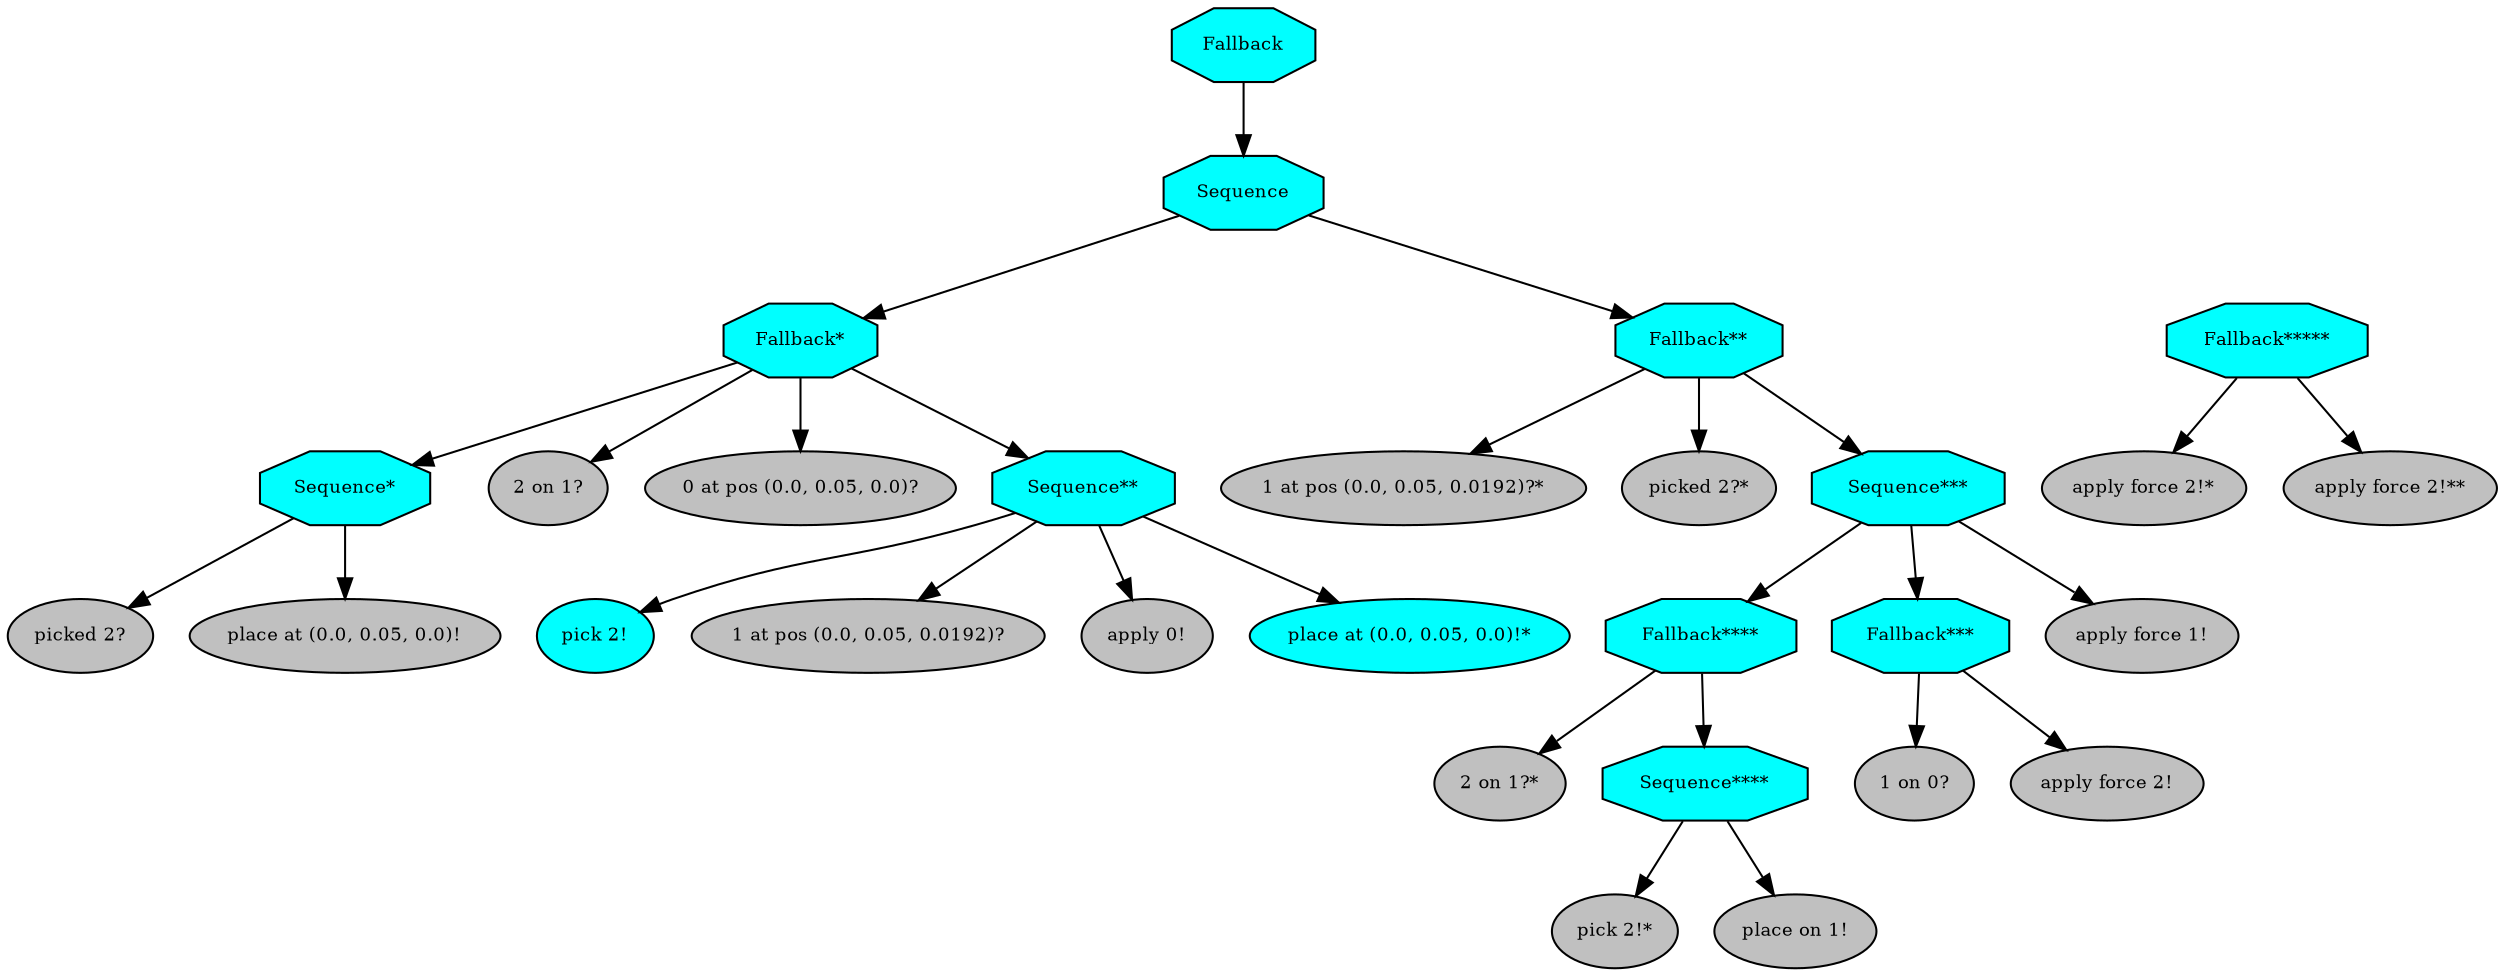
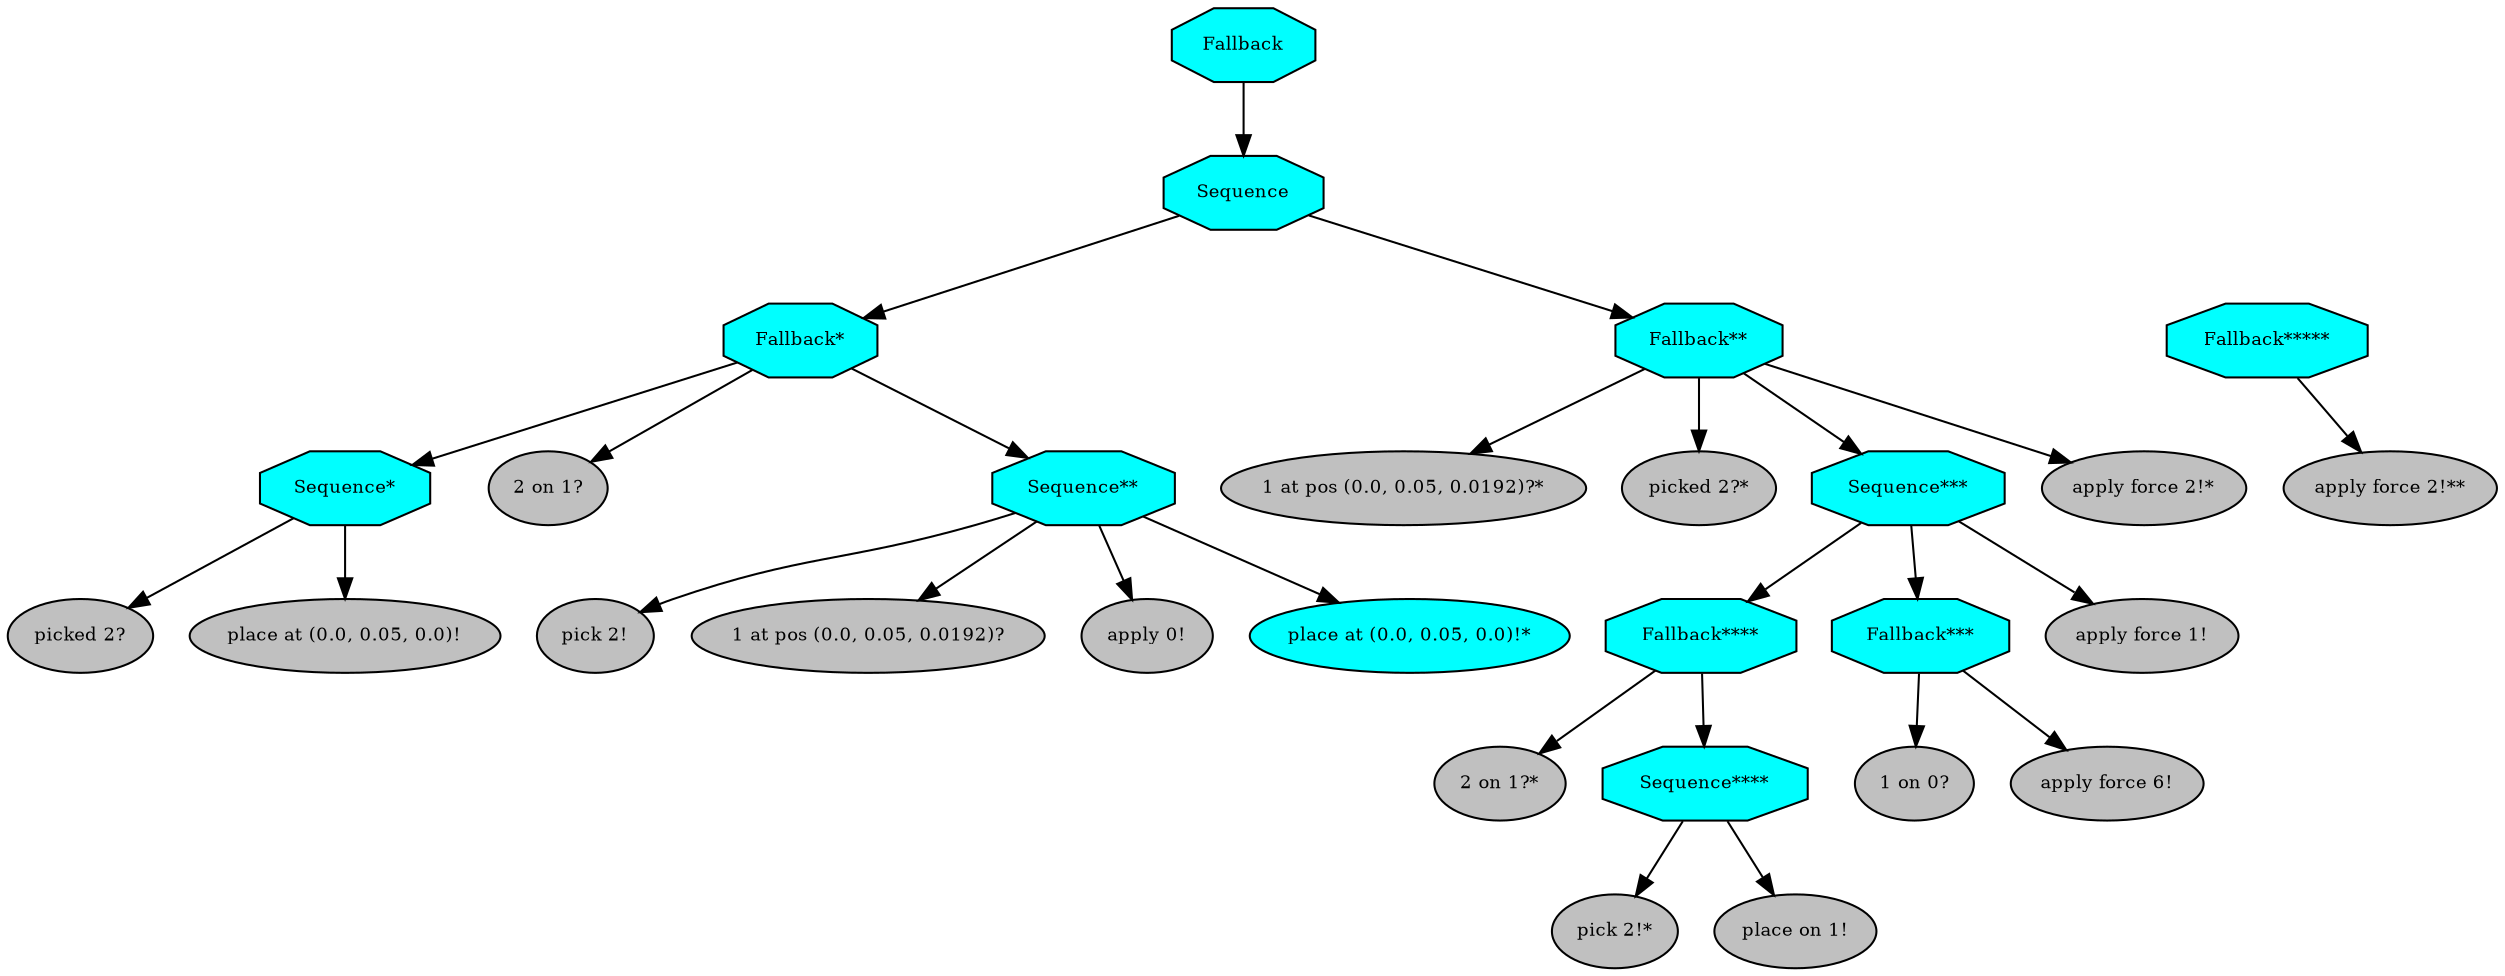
(2212, 407) -> (1908, 410)
(800, 488) -> none
(595, 636) -> (595, 636)
(2107, 784) -> (2107, 784)
